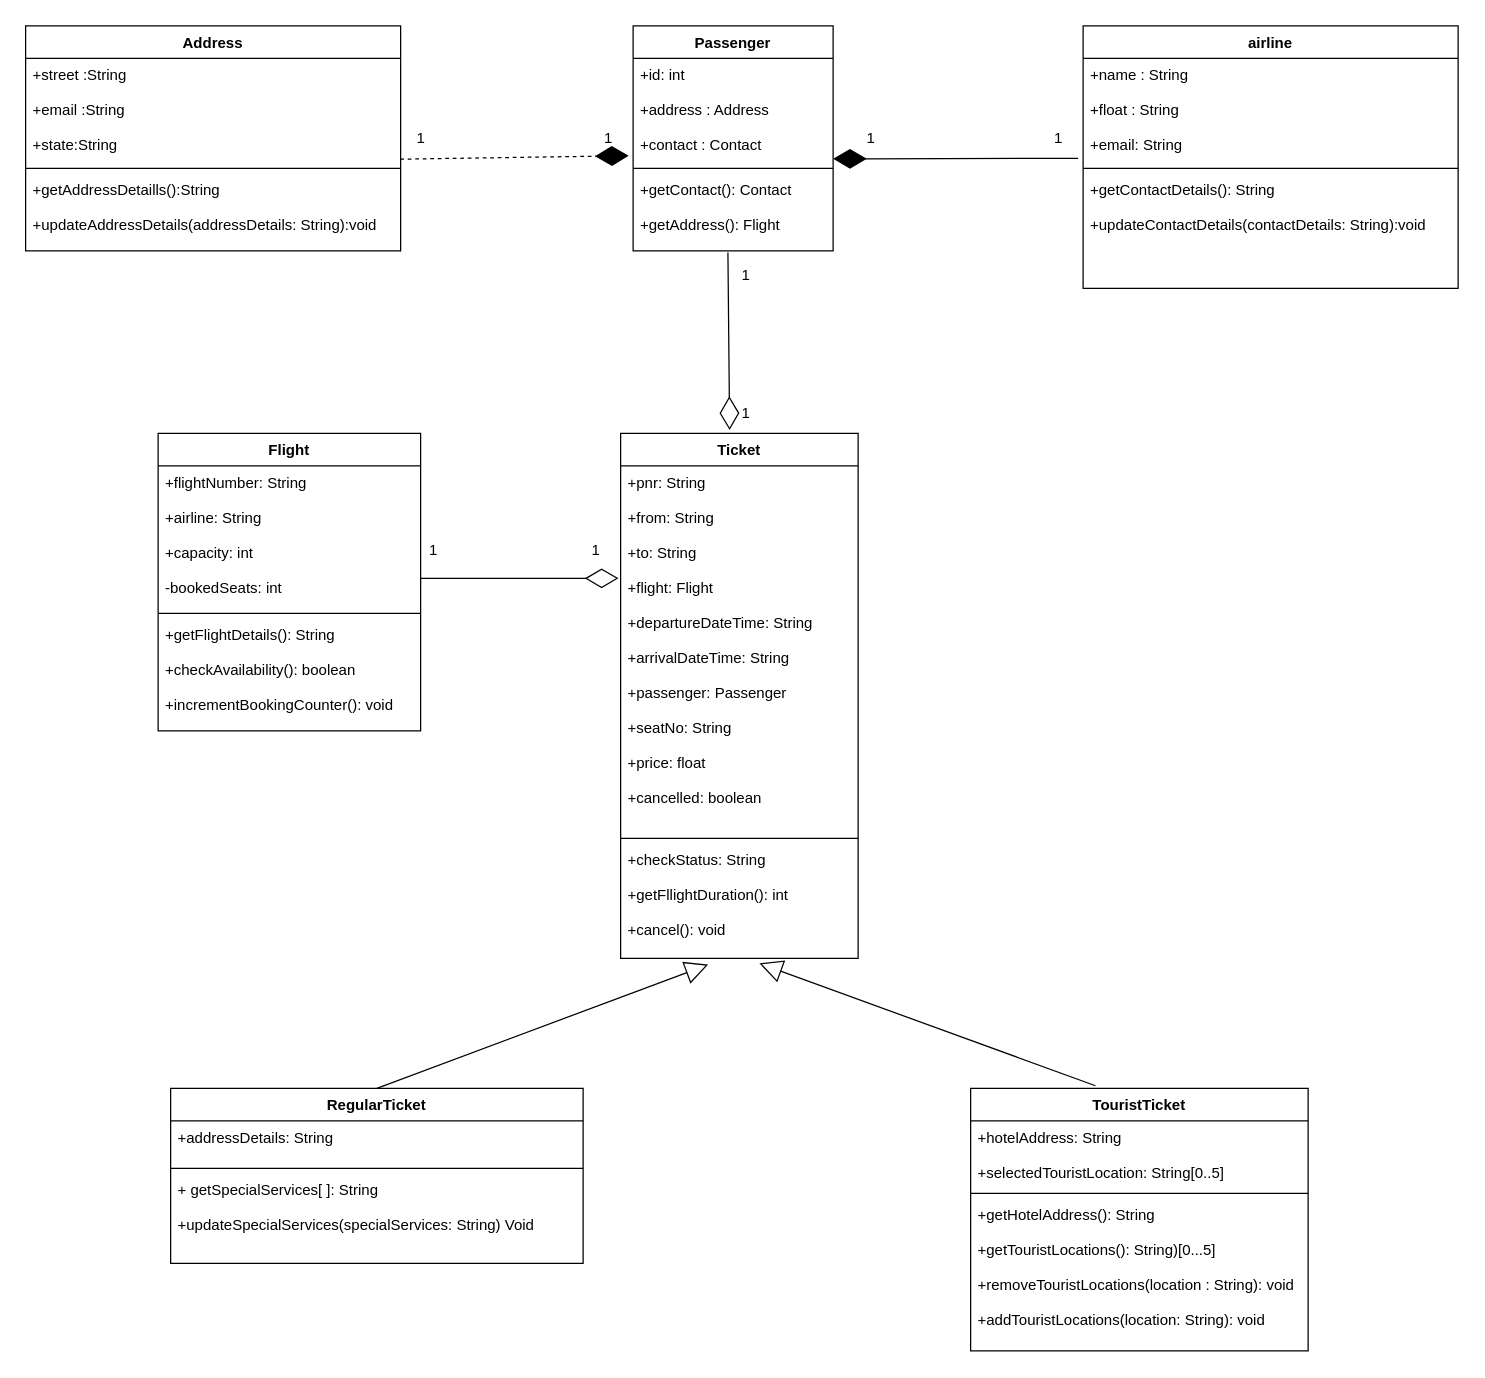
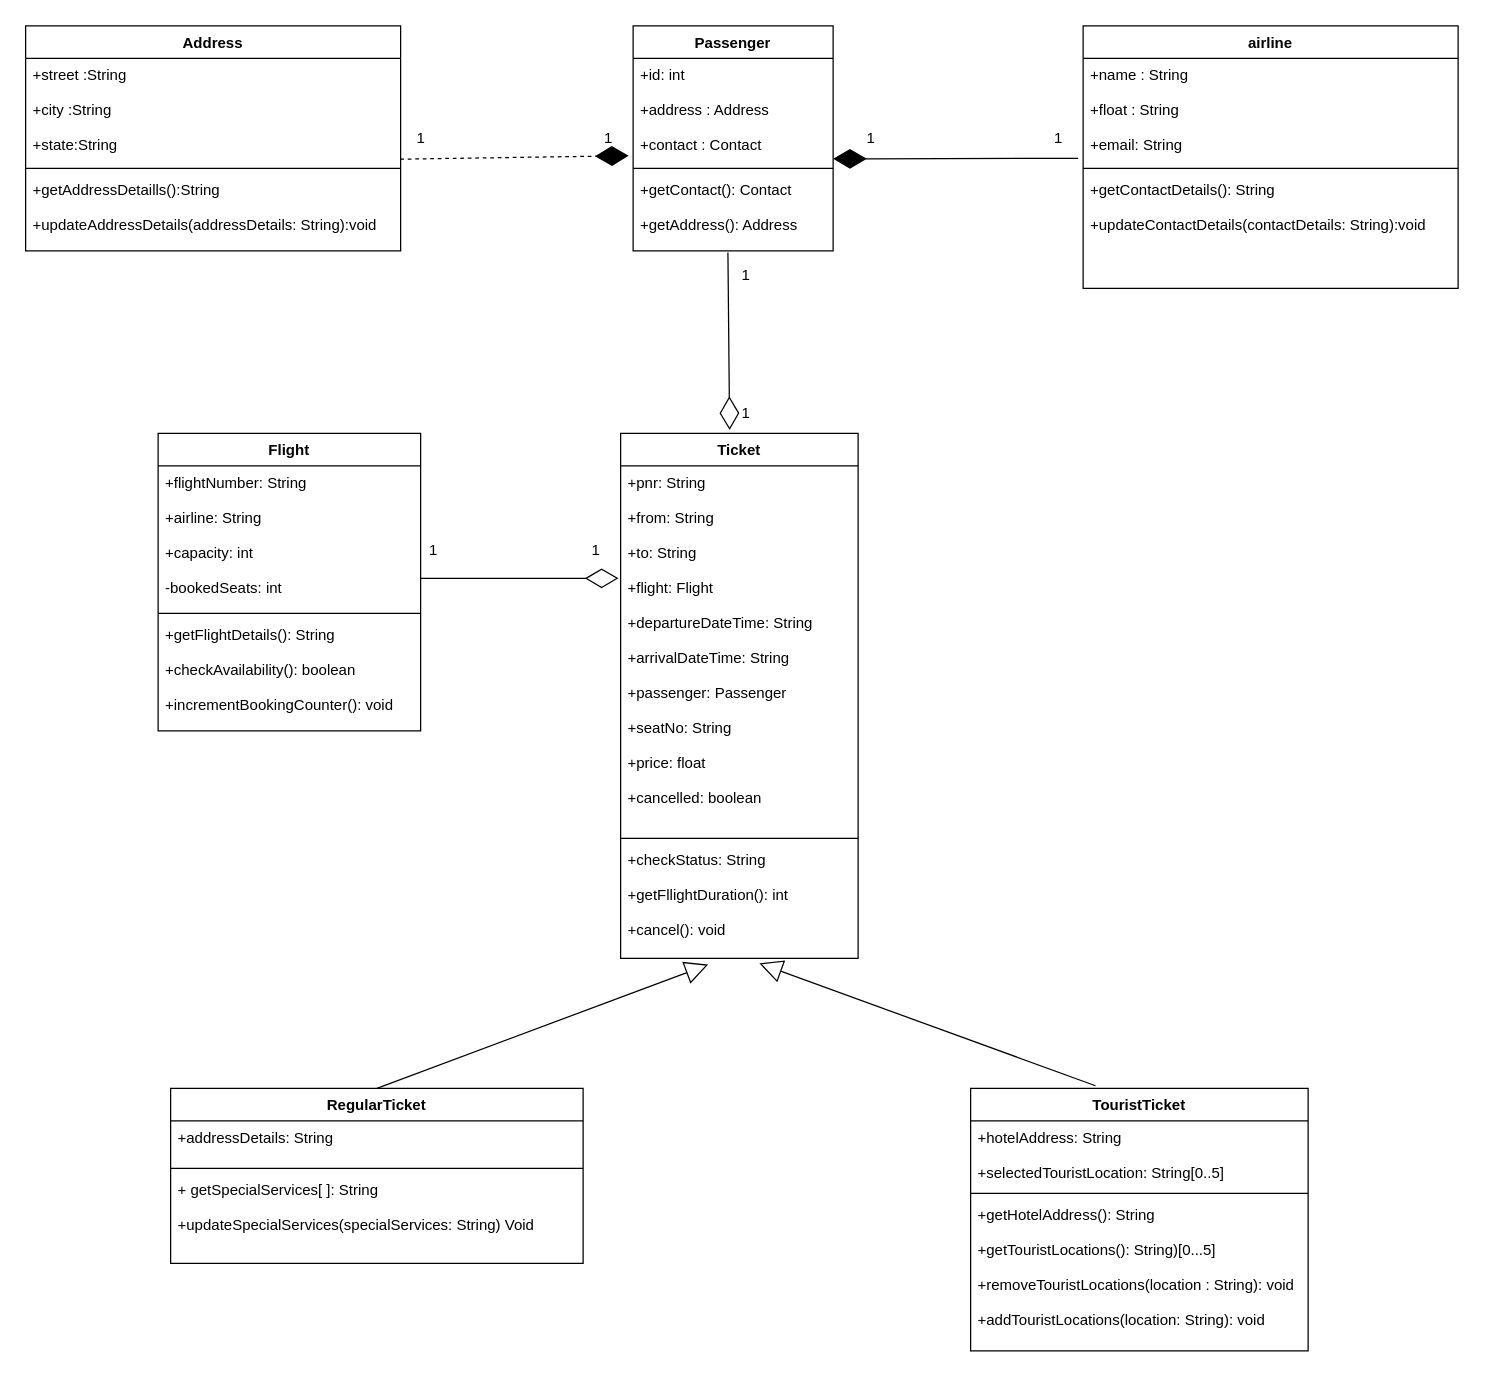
(90, 75) -> (90, 75)
(729, 190) -> (729, 190)
